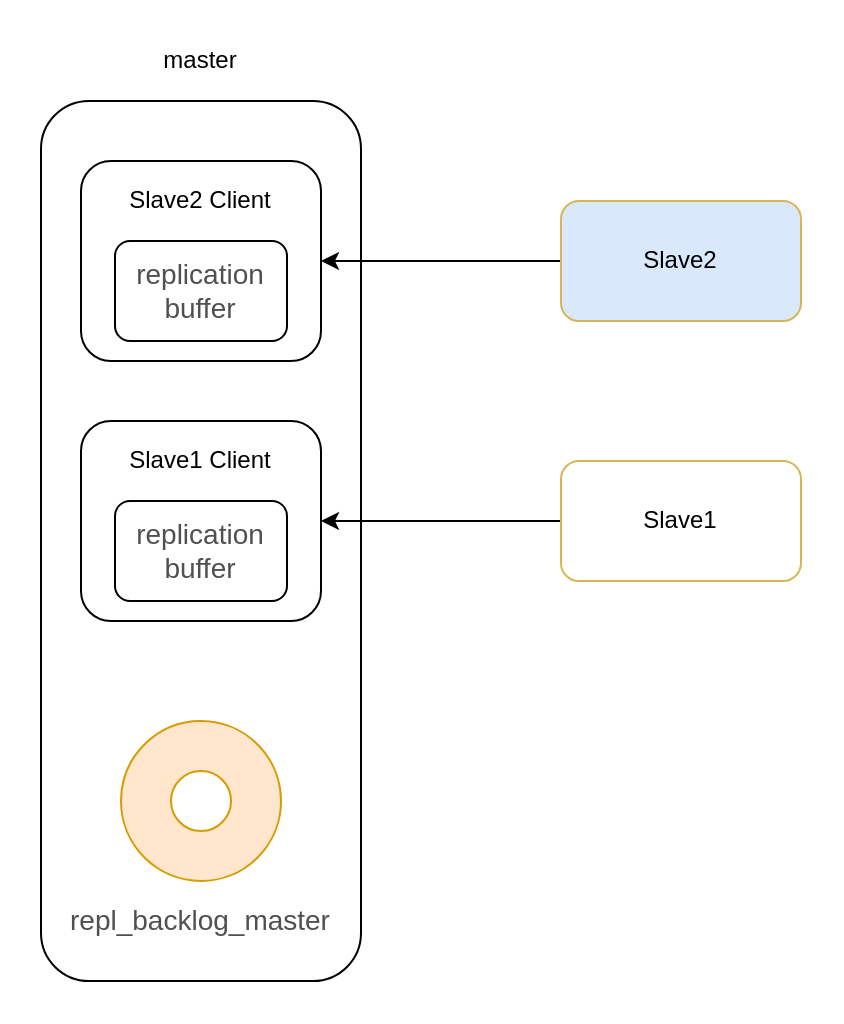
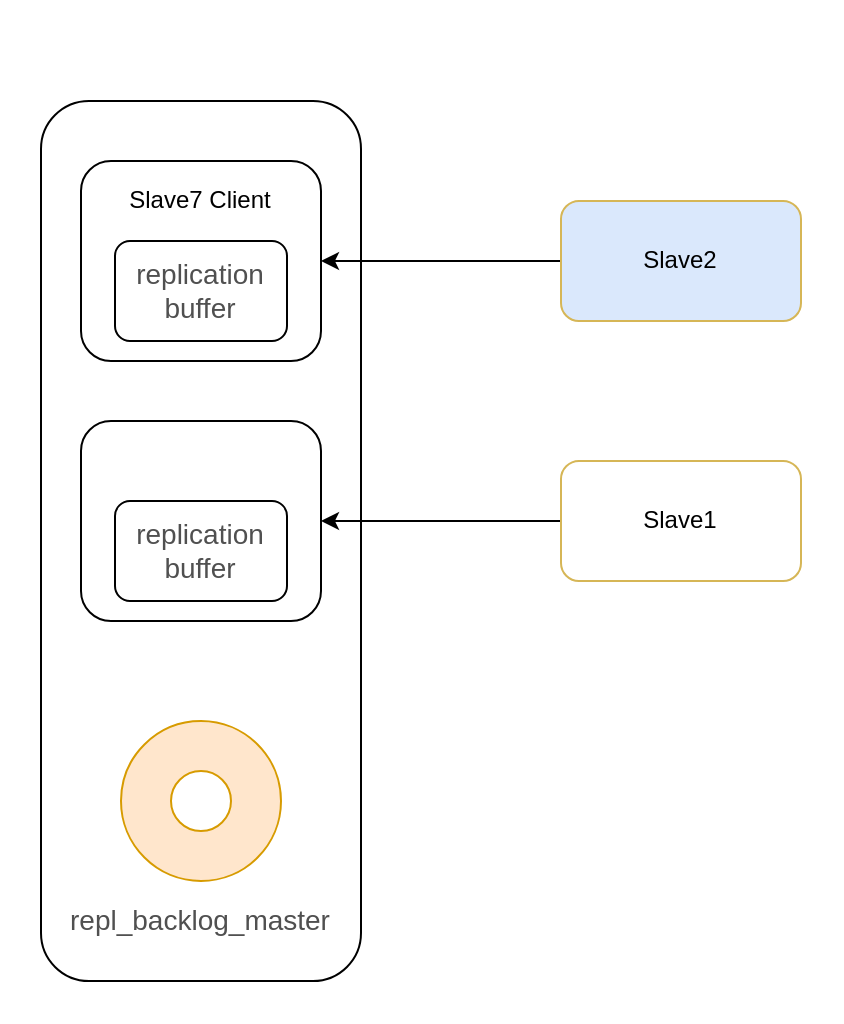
(201, 61) -> none
(201, 201) -> (201, 201)
(201, 461) -> none
